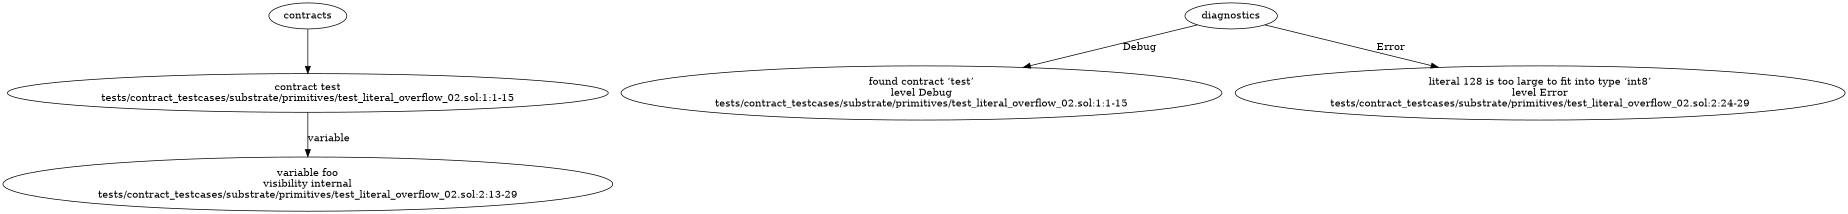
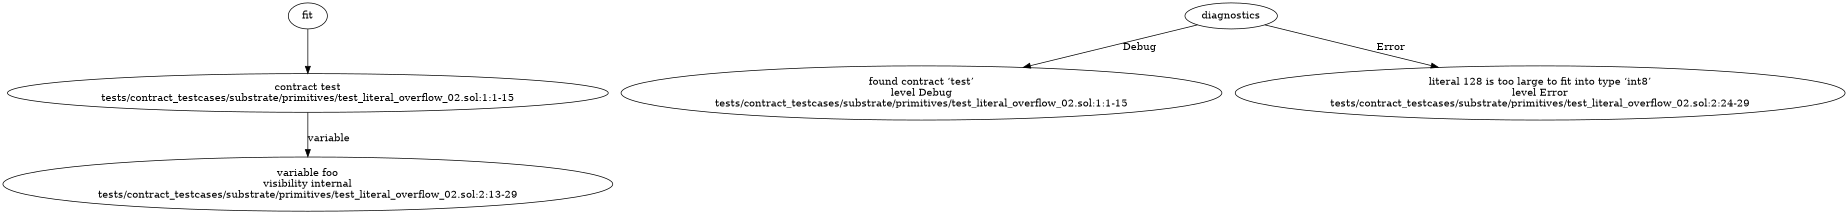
(308, 16) -> (308, 16)
